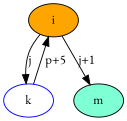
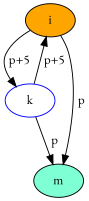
(32, 60) -> (18, 60)
(87, 60) -> (79, 101)
none -> (43, 136)
